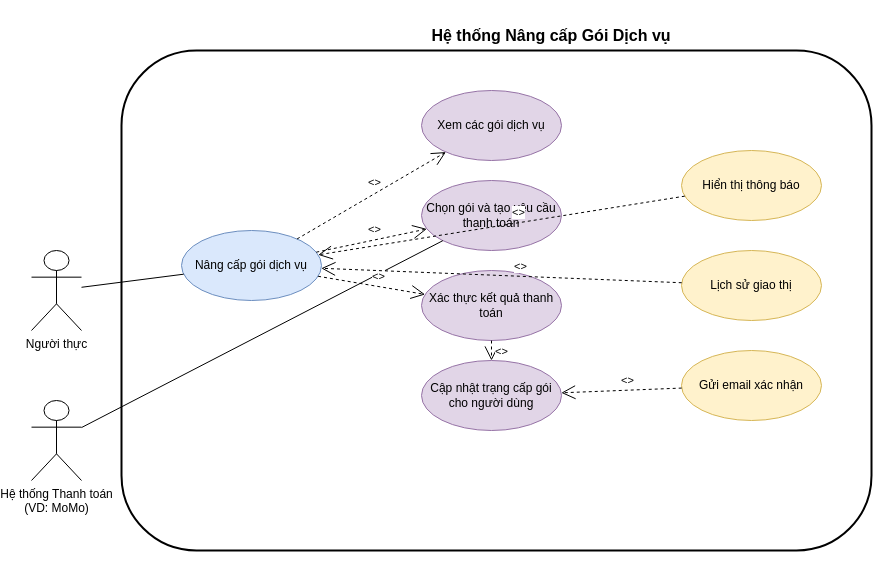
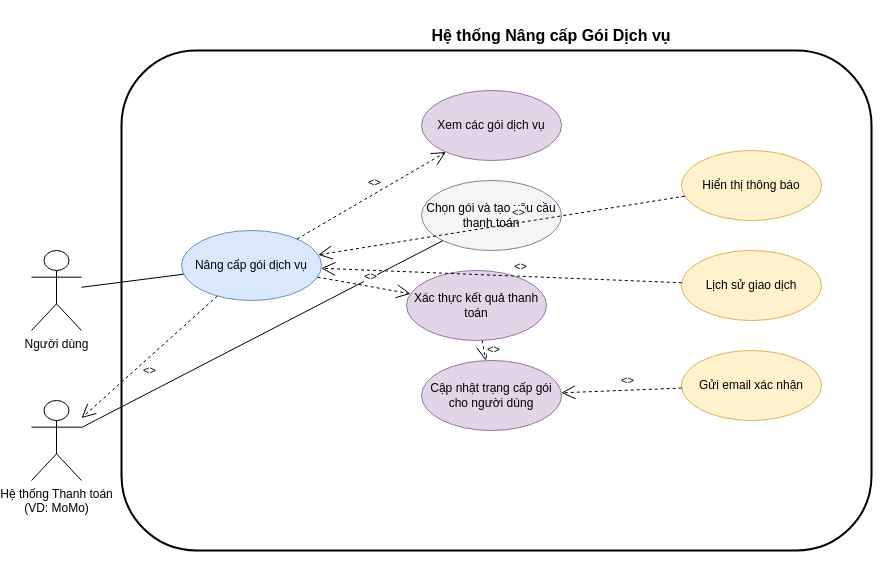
(492, 216) -> (492, 216)
(370, 241) -> (150, 356)
(752, 286) -> (752, 286)
(492, 306) -> (477, 306)
(57, 345) -> (57, 345)
